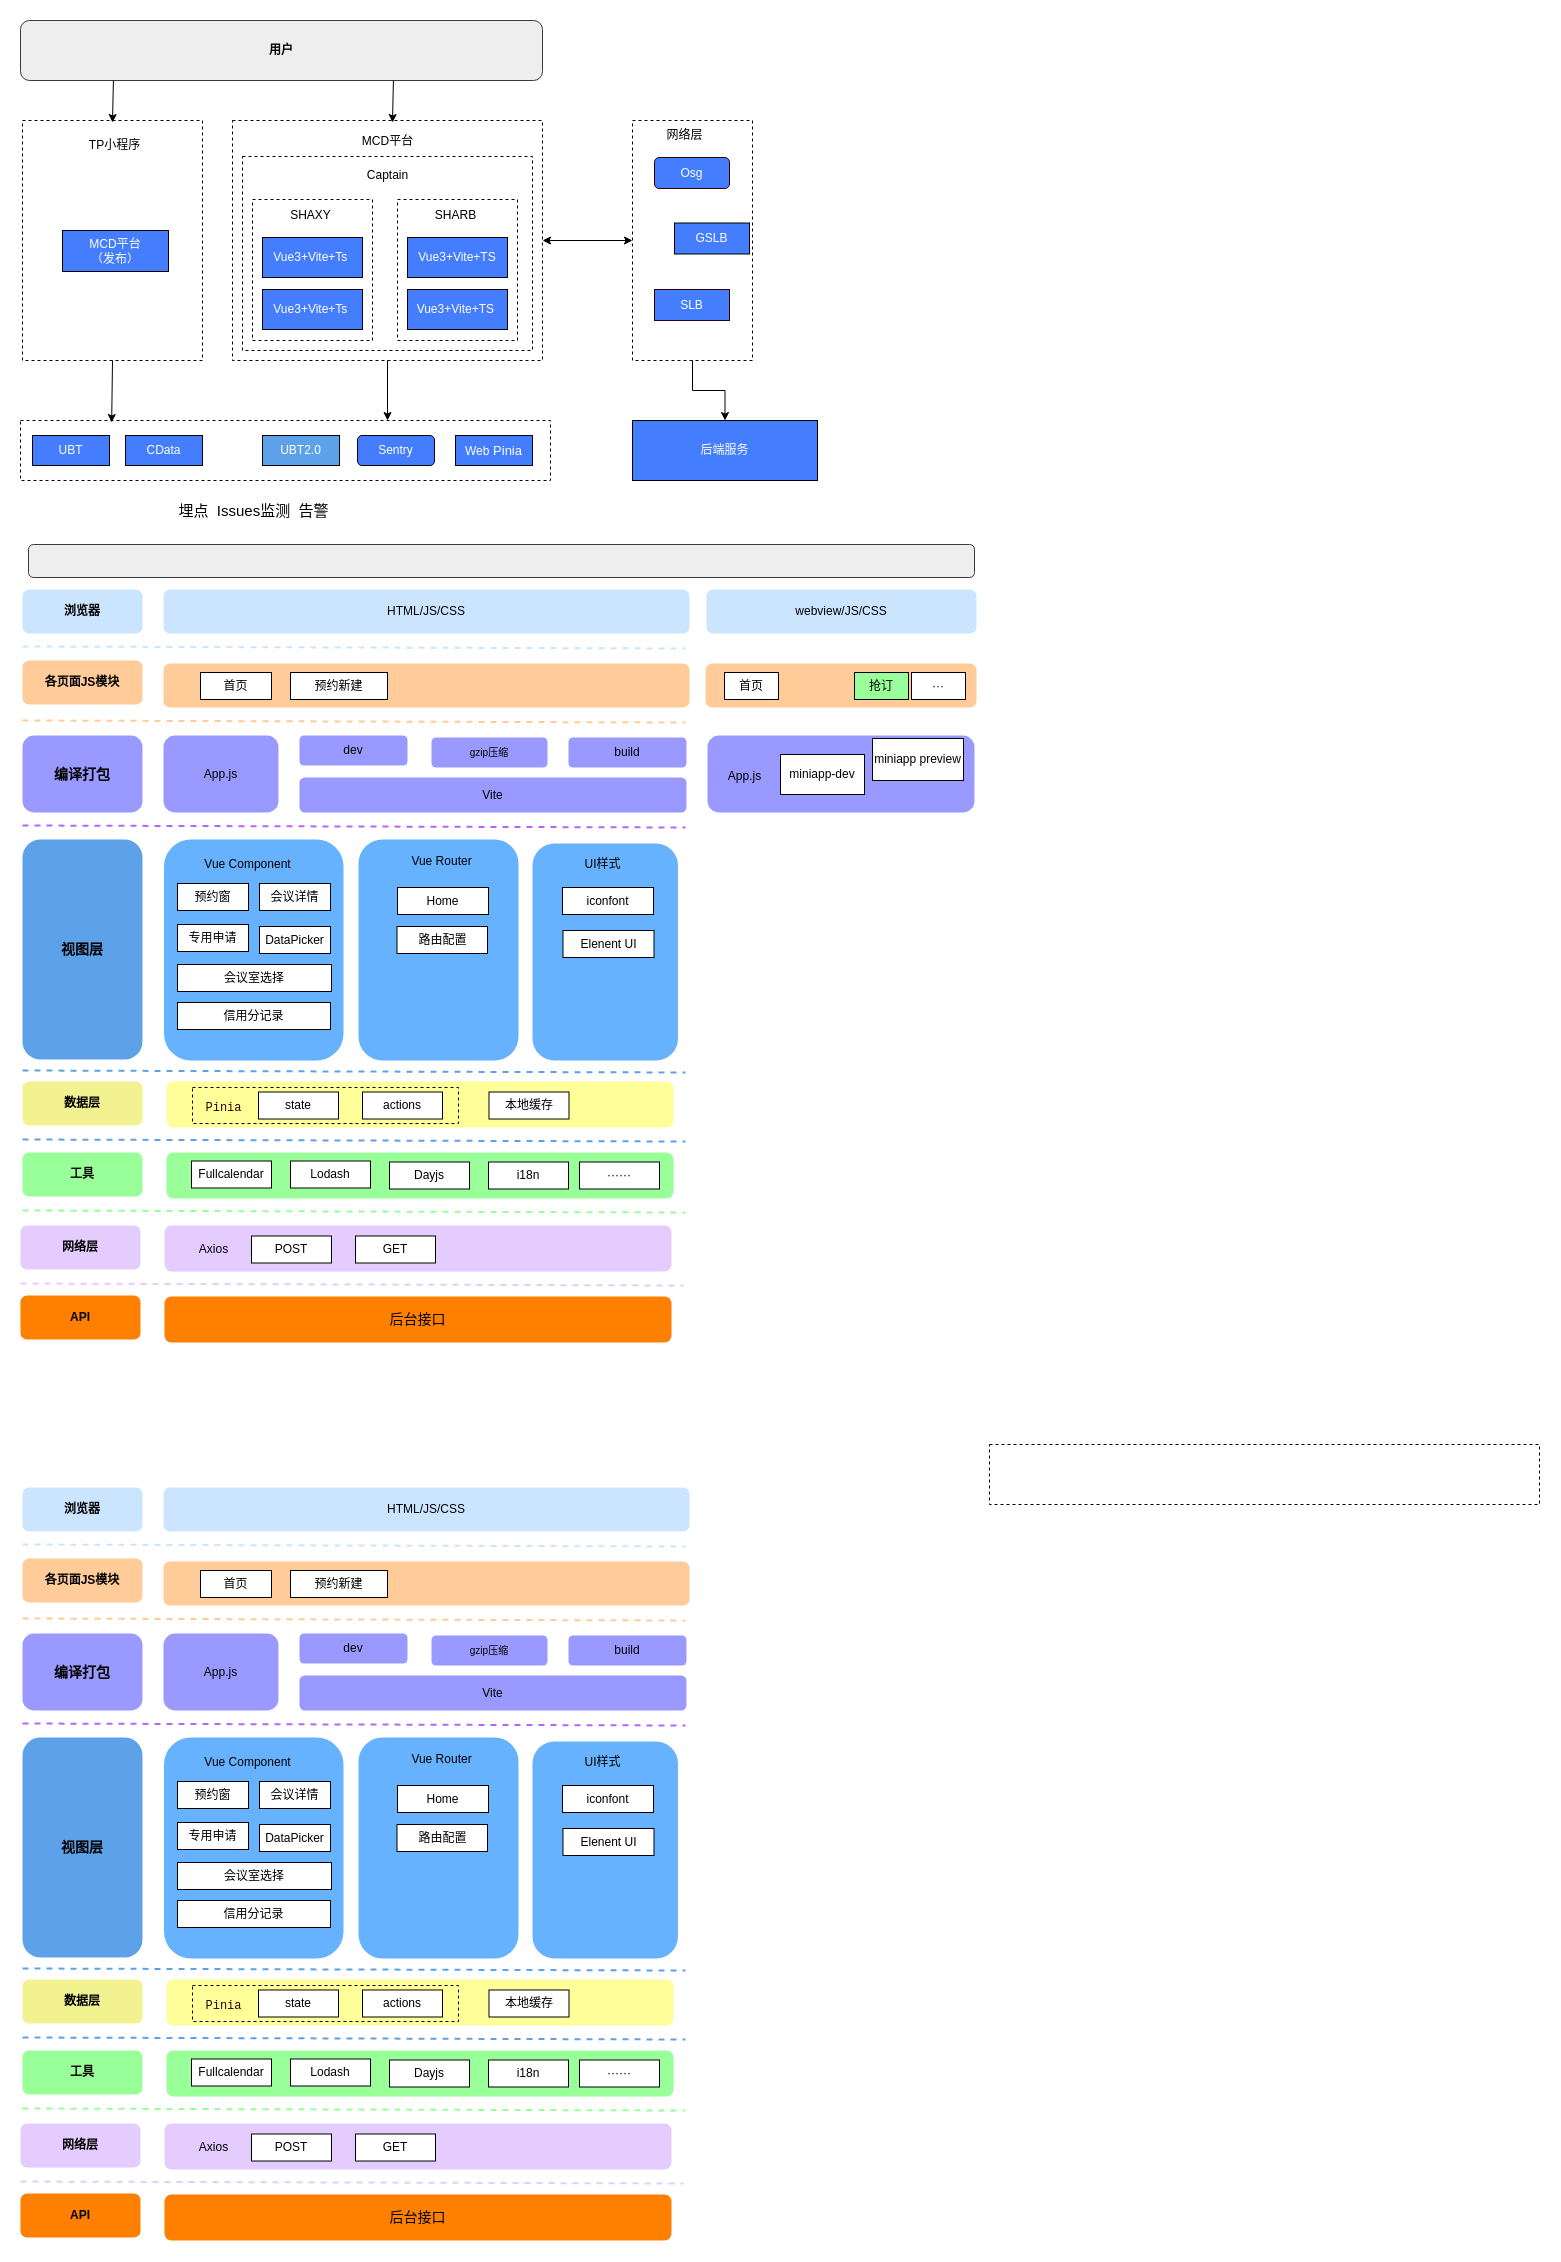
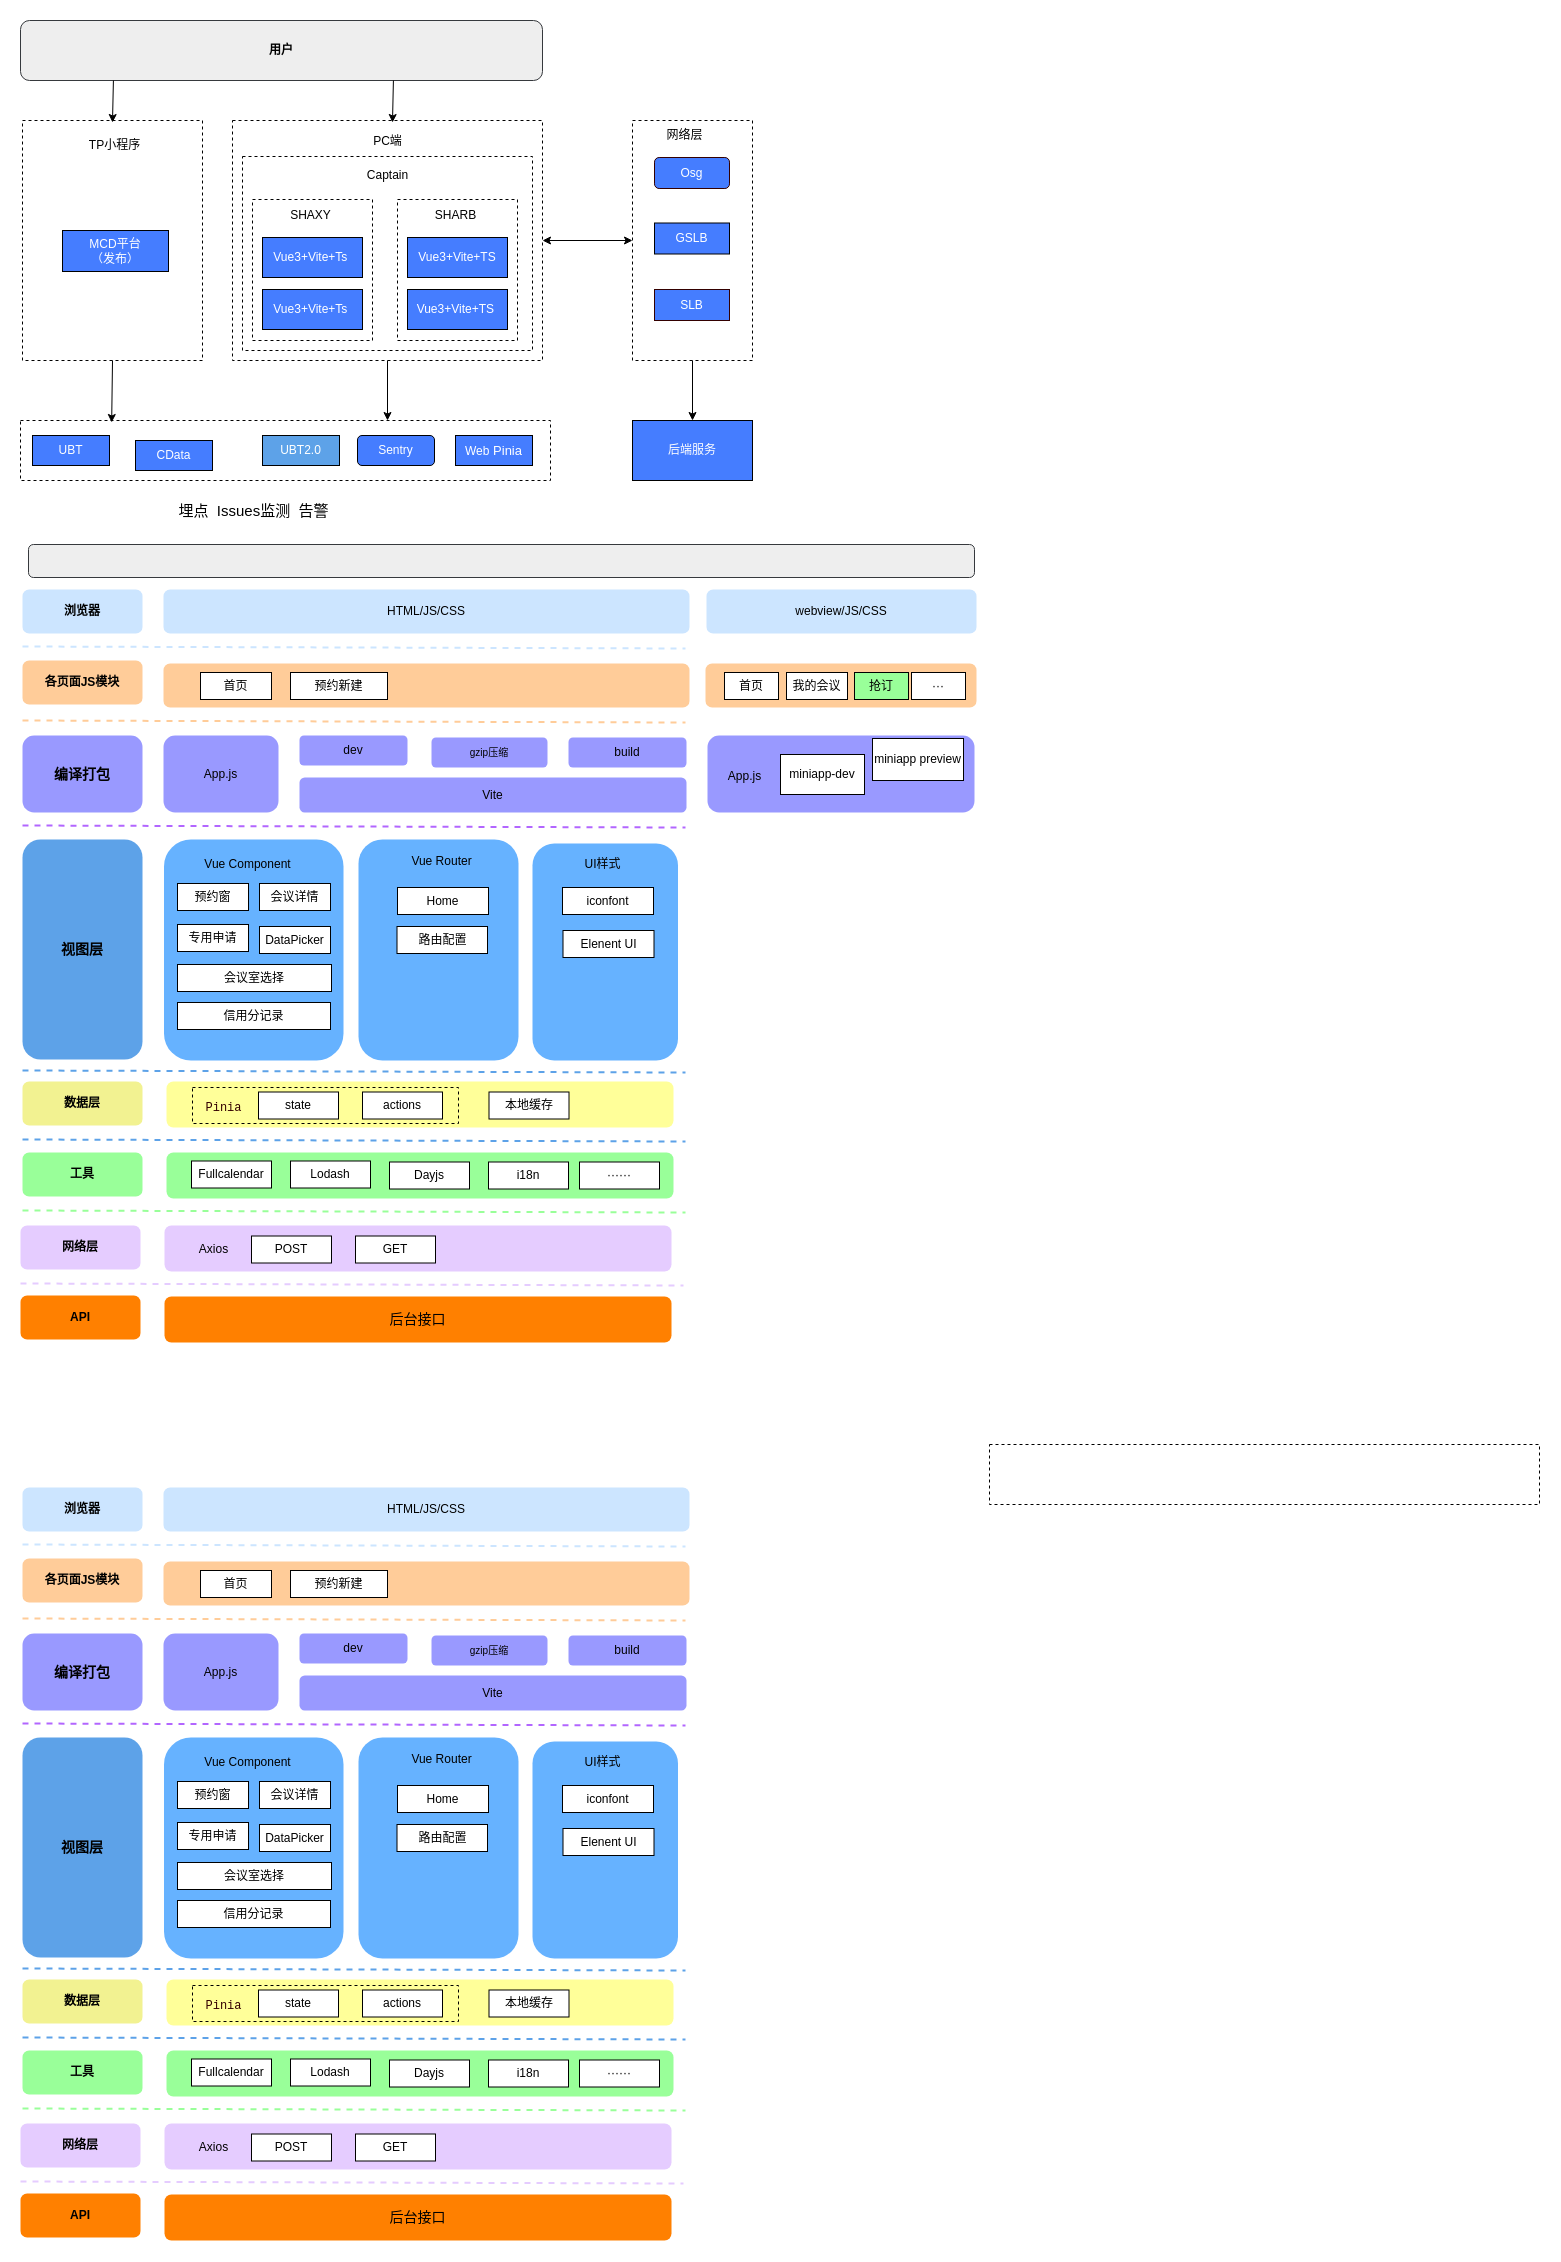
(388, 142) -> (388, 142)
(712, 239) -> (692, 239)
(164, 451) -> (174, 456)
(725, 451) -> (693, 451)
none -> (817, 686)
